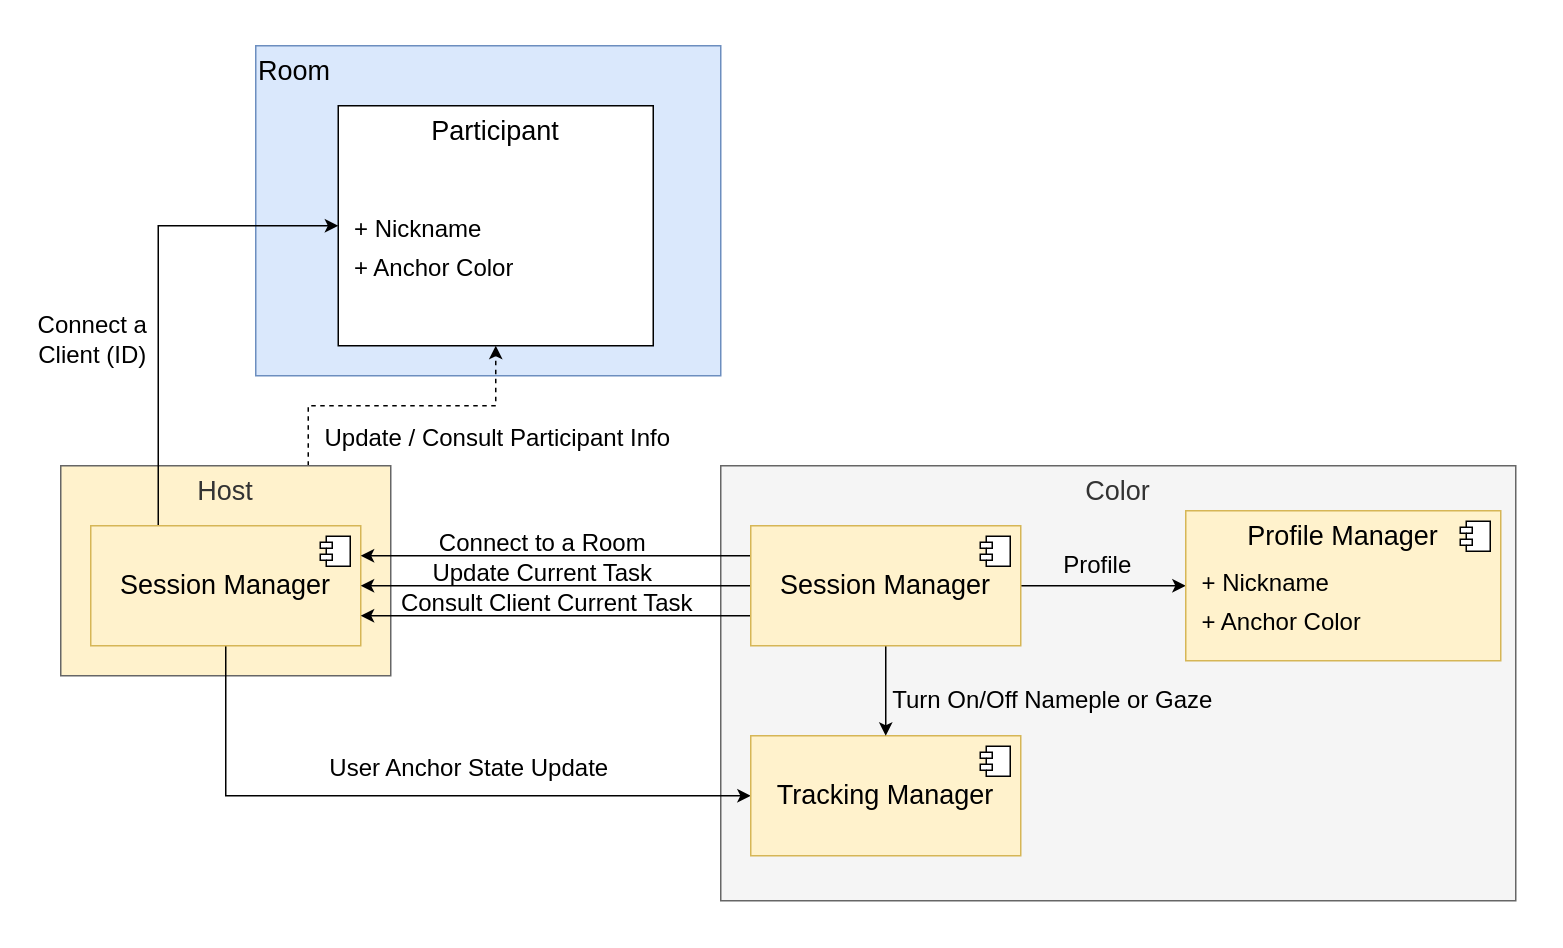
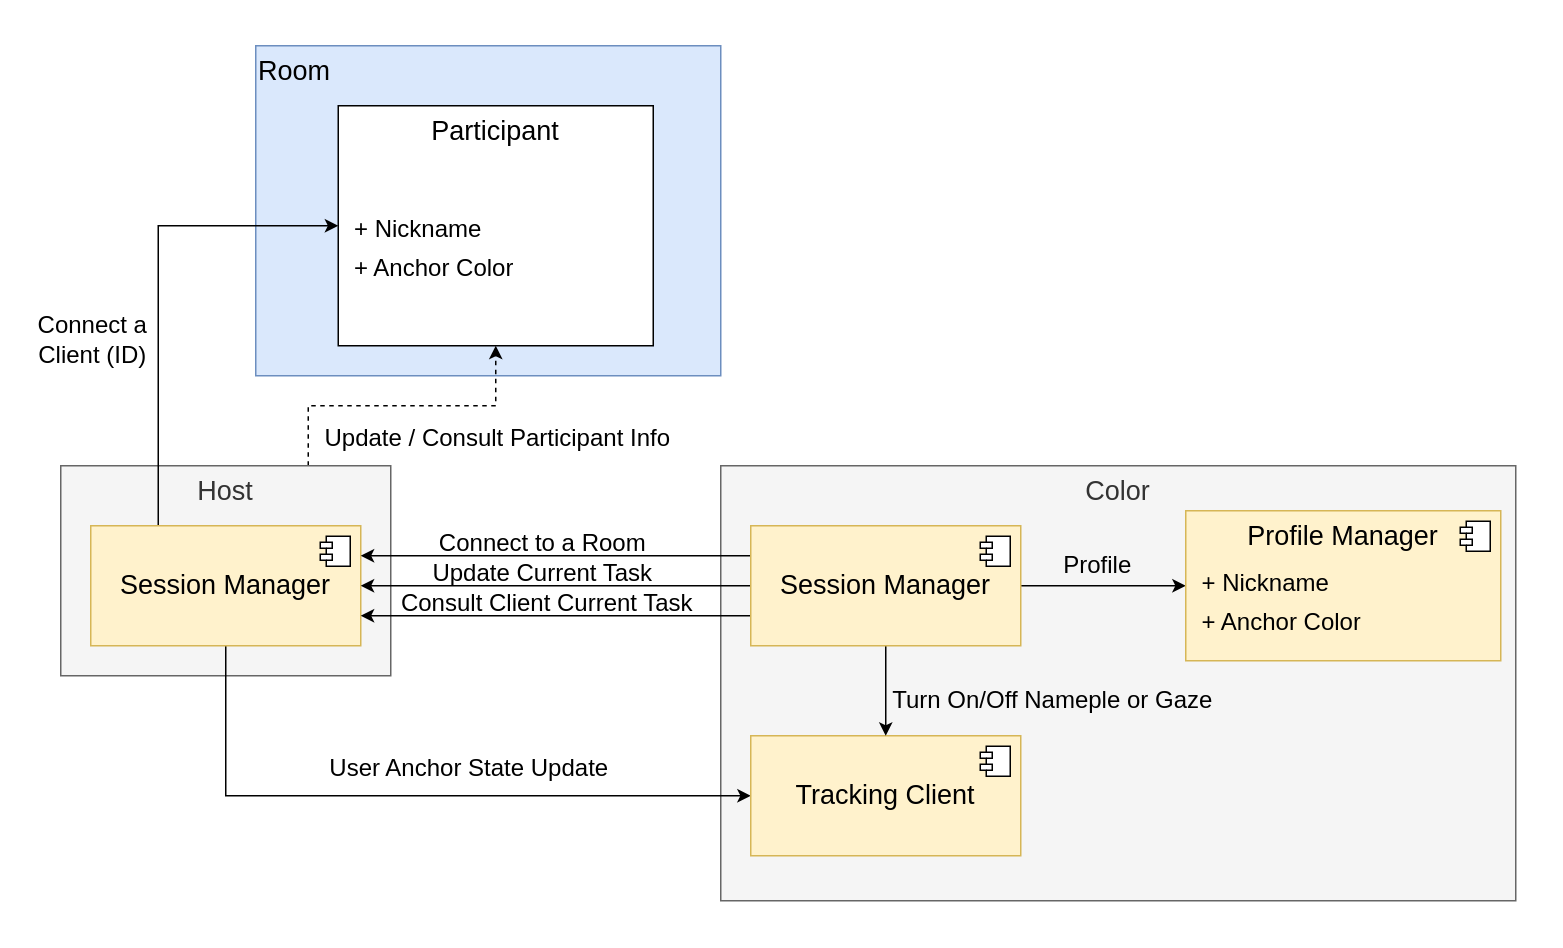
(226, 492) -> (226, 492)
(886, 796) -> (886, 796)
